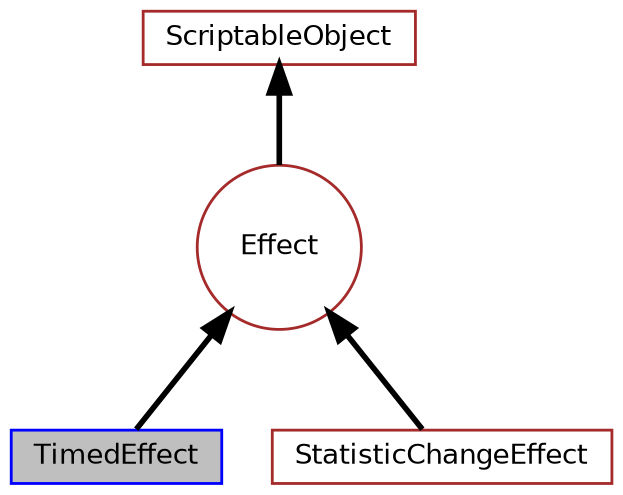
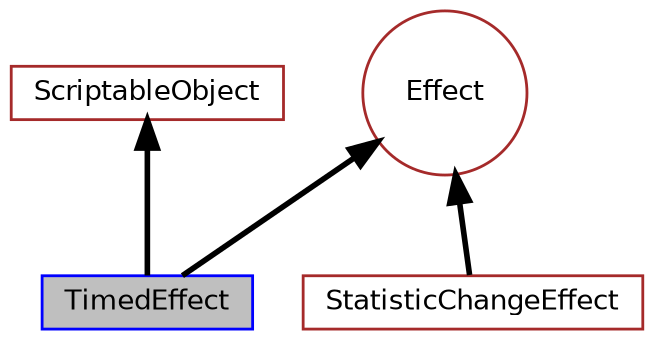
(279, 129) -> (147, 212)
